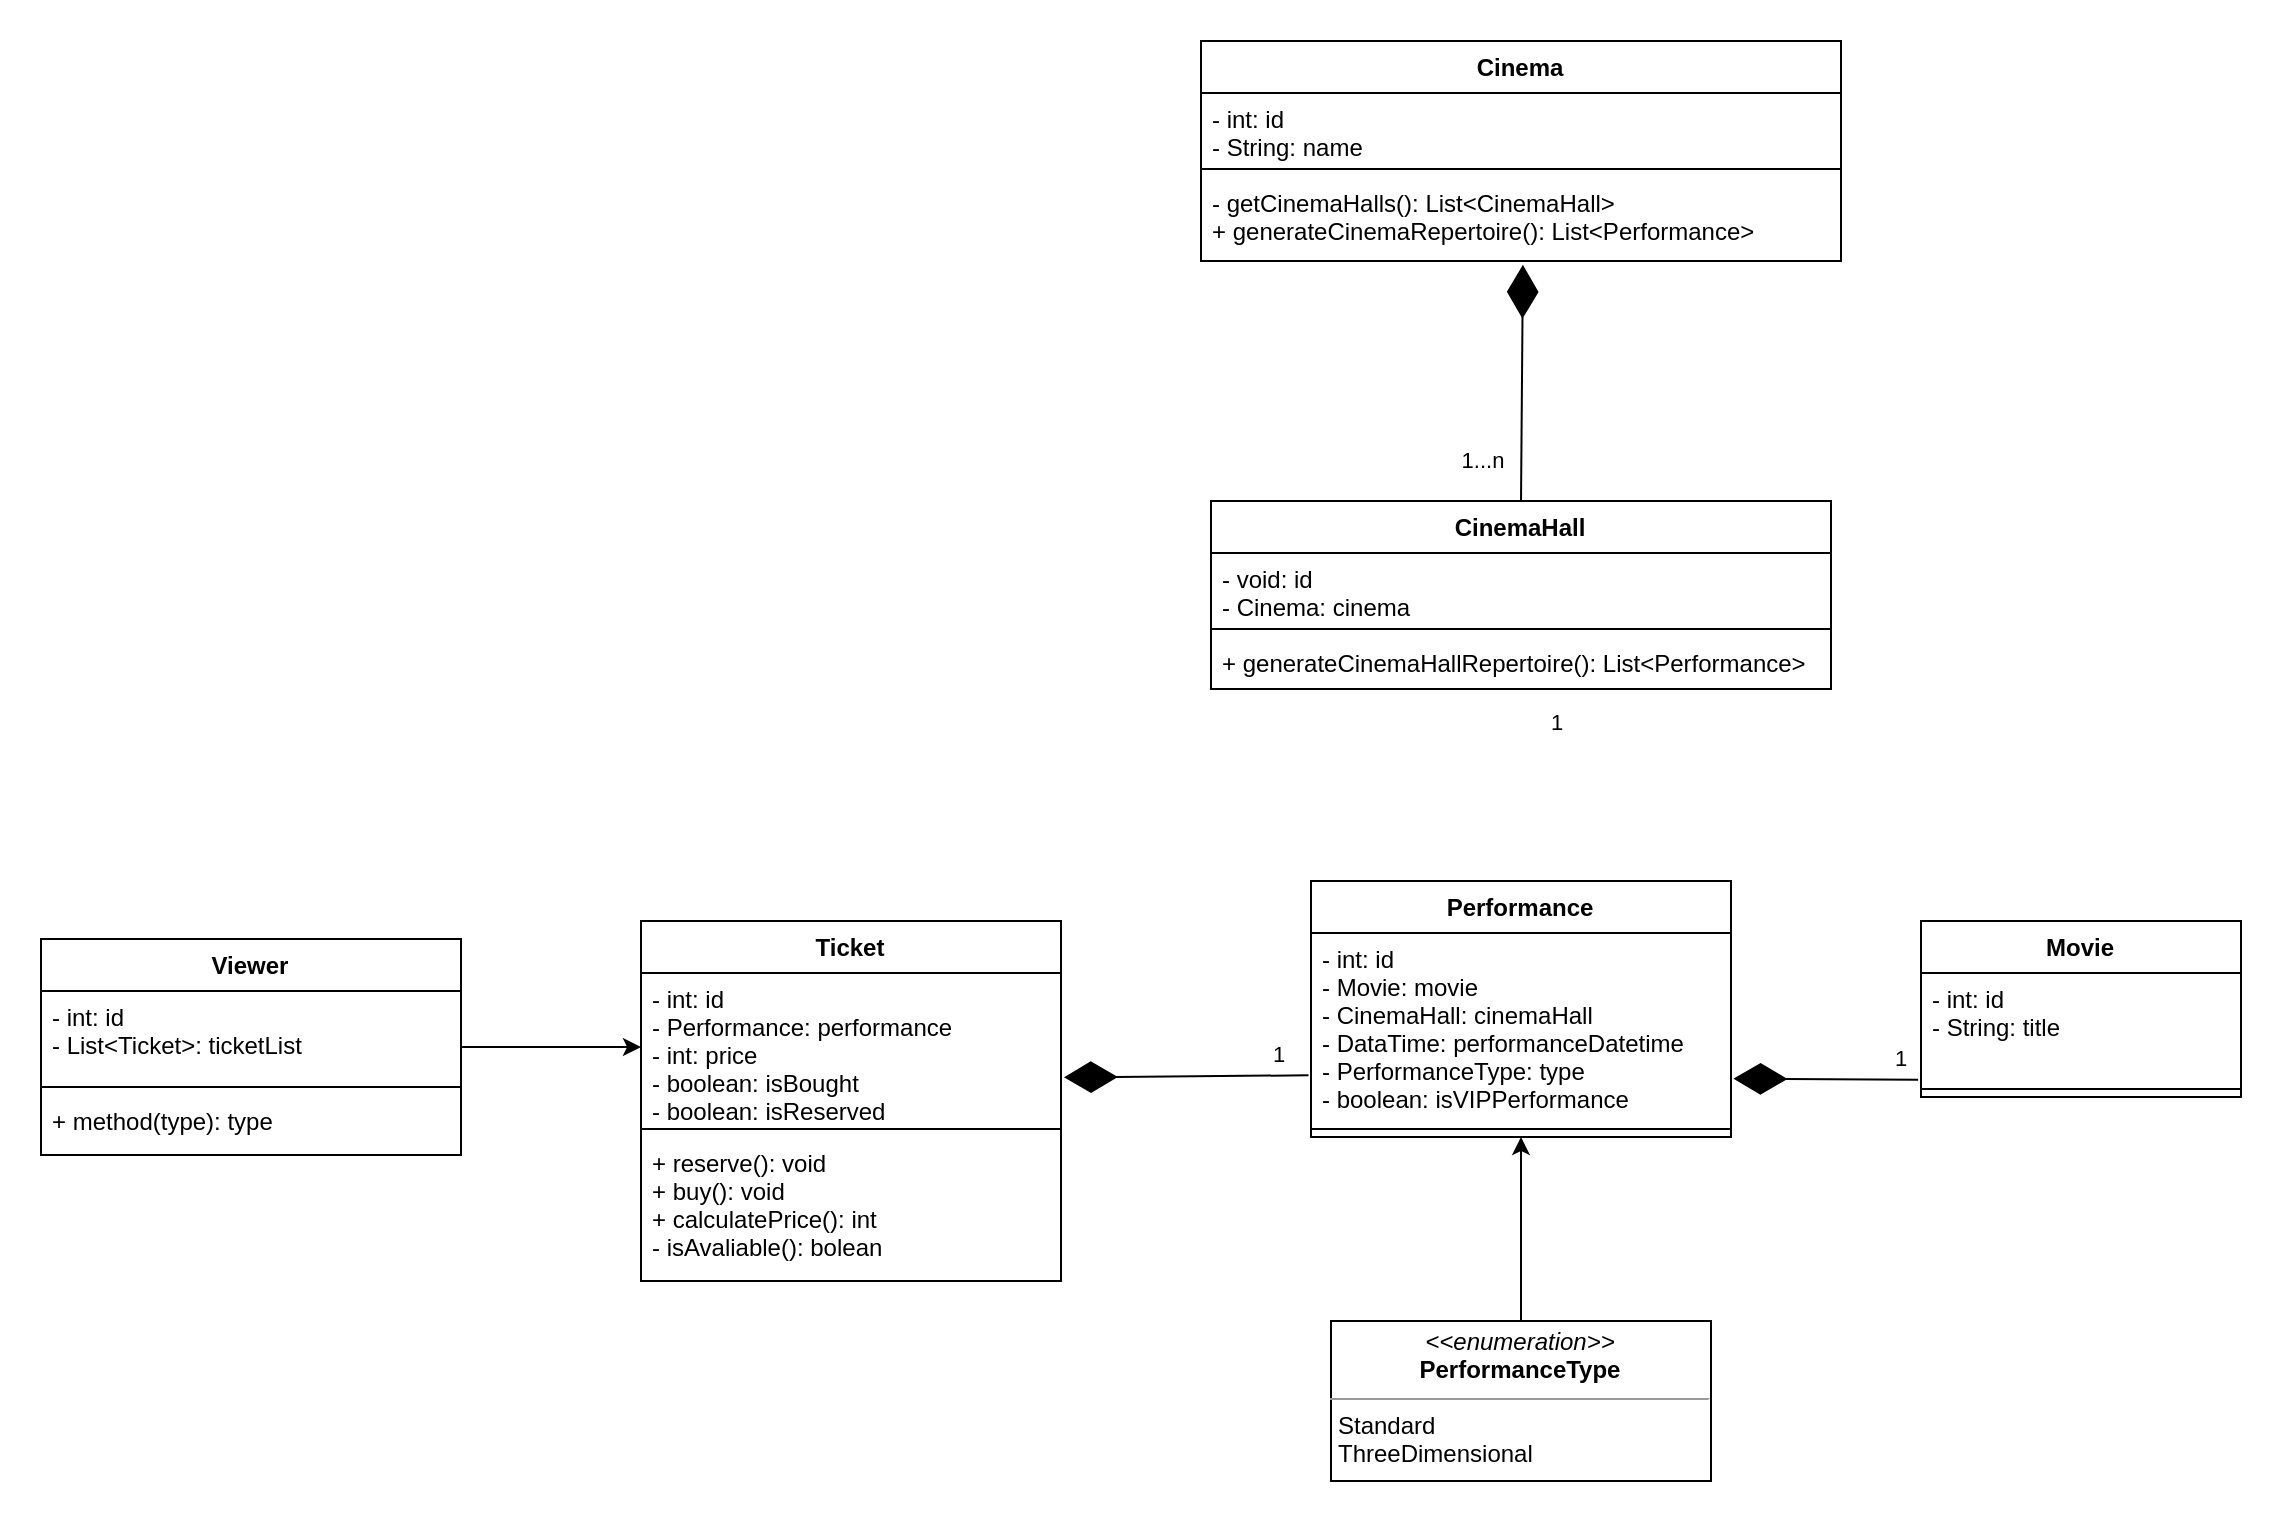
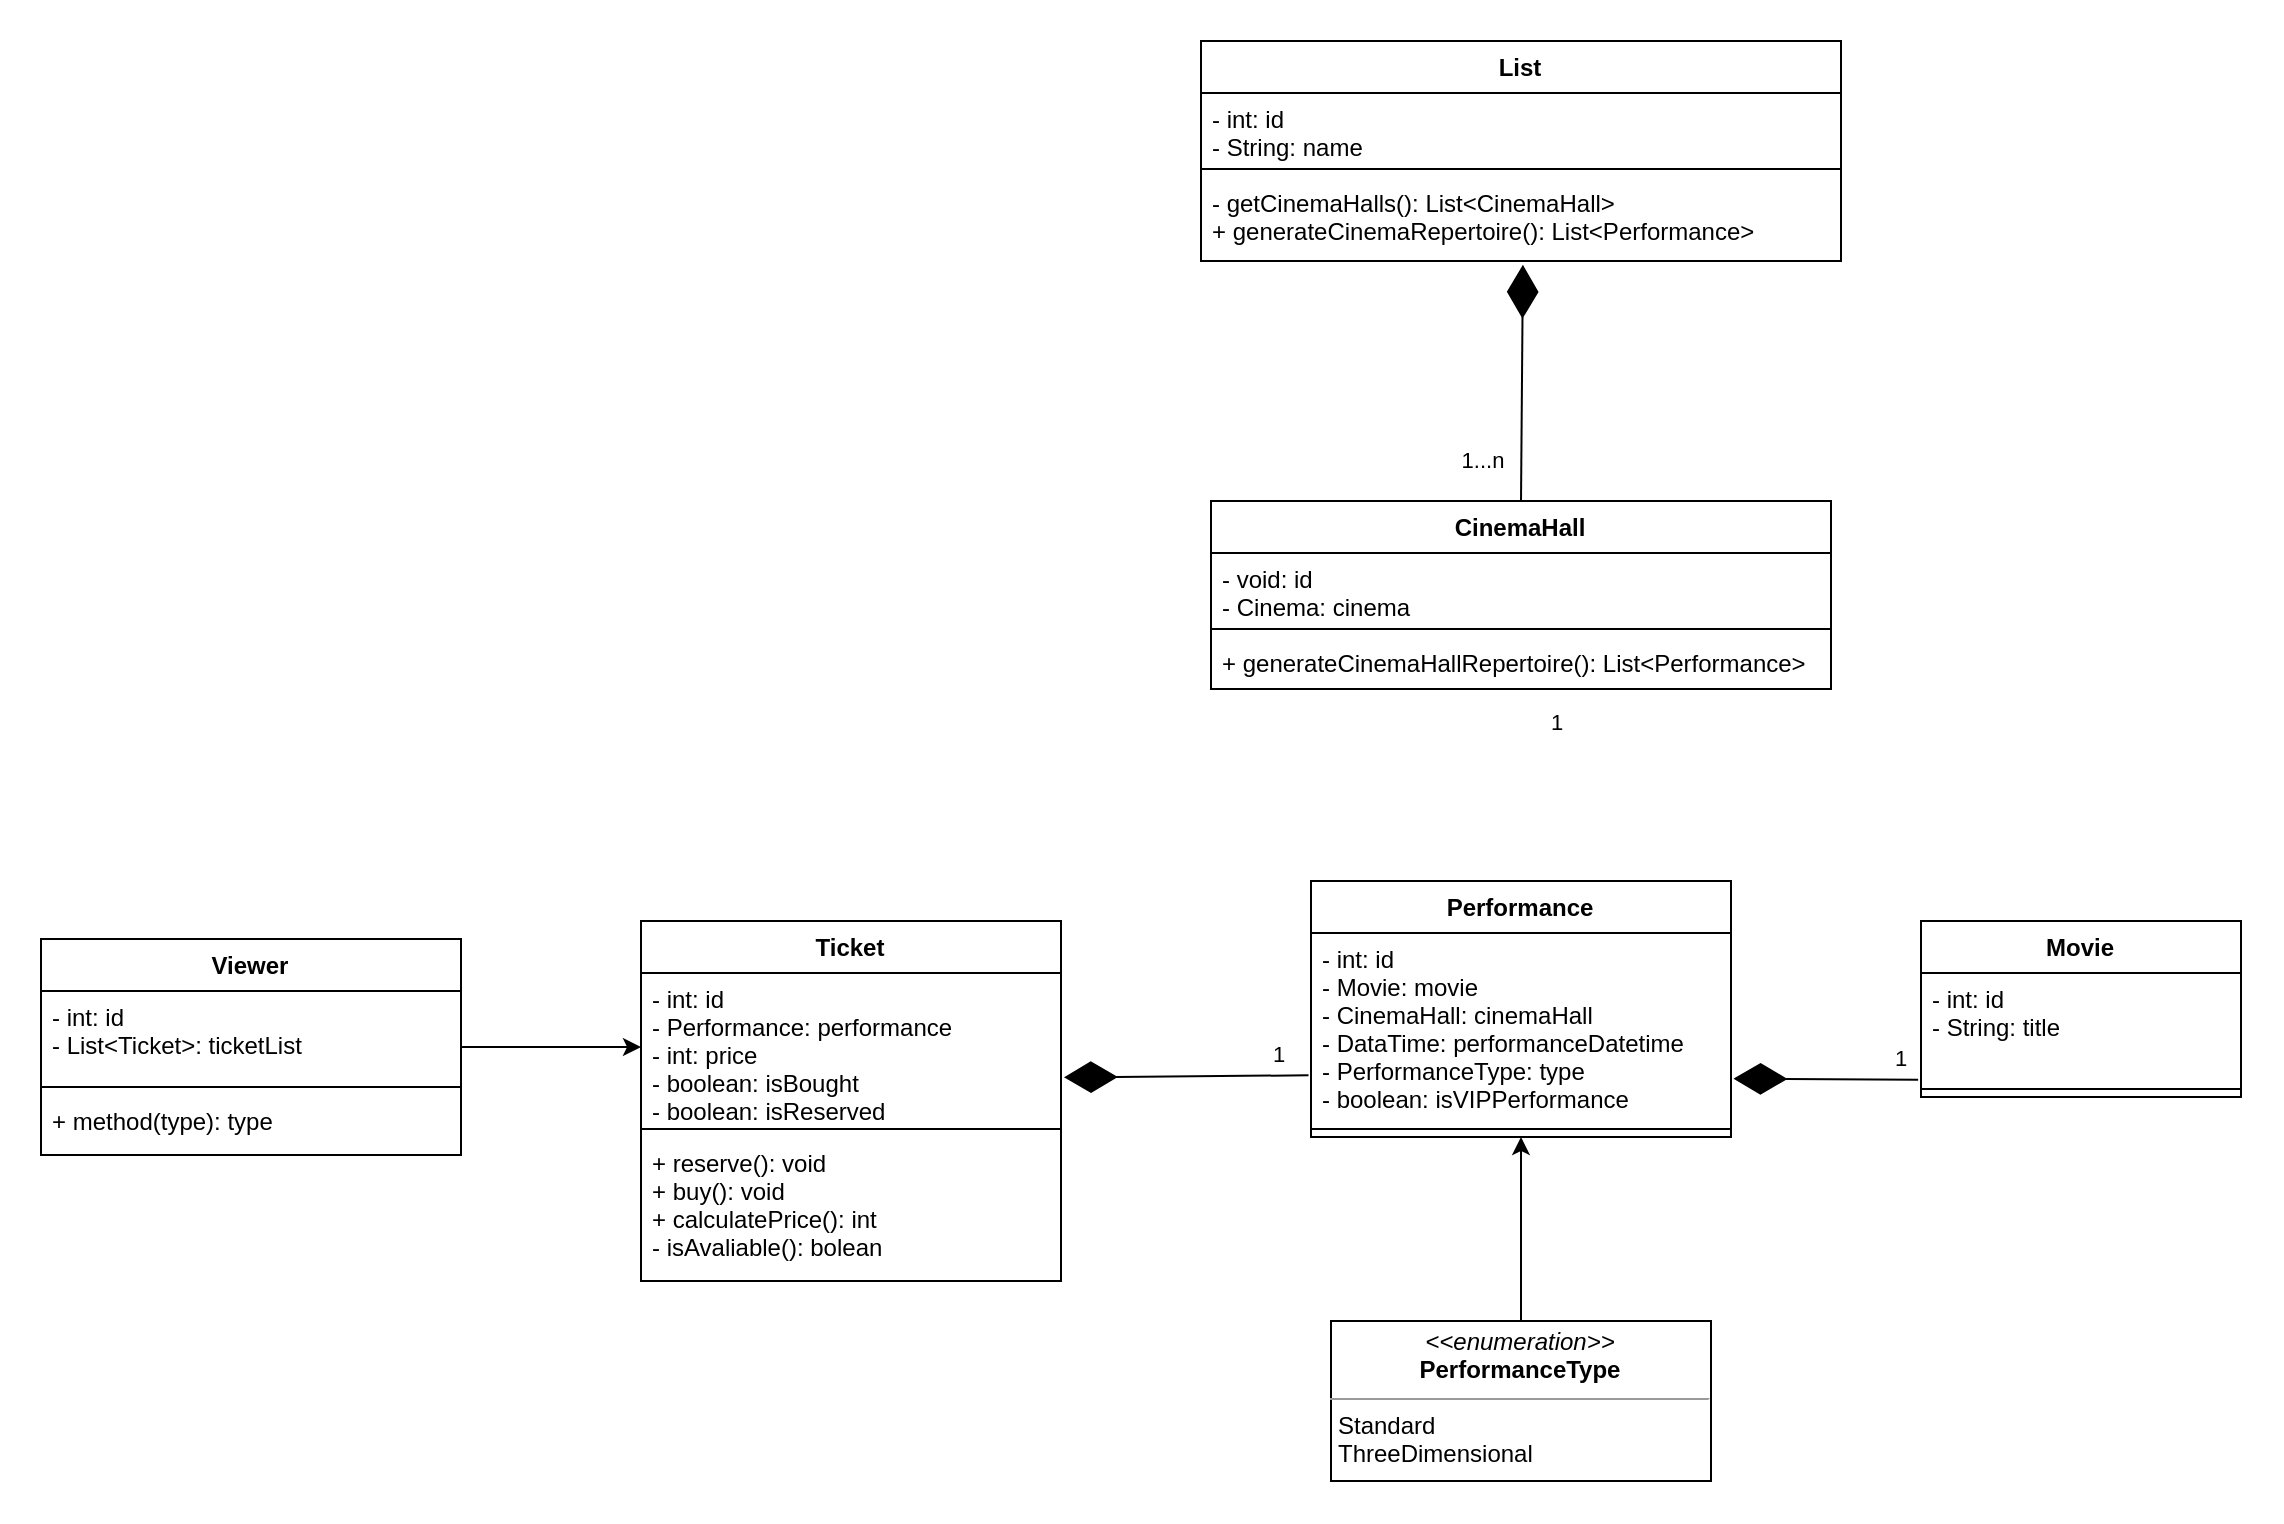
(1520, 68) -> (1520, 68)
